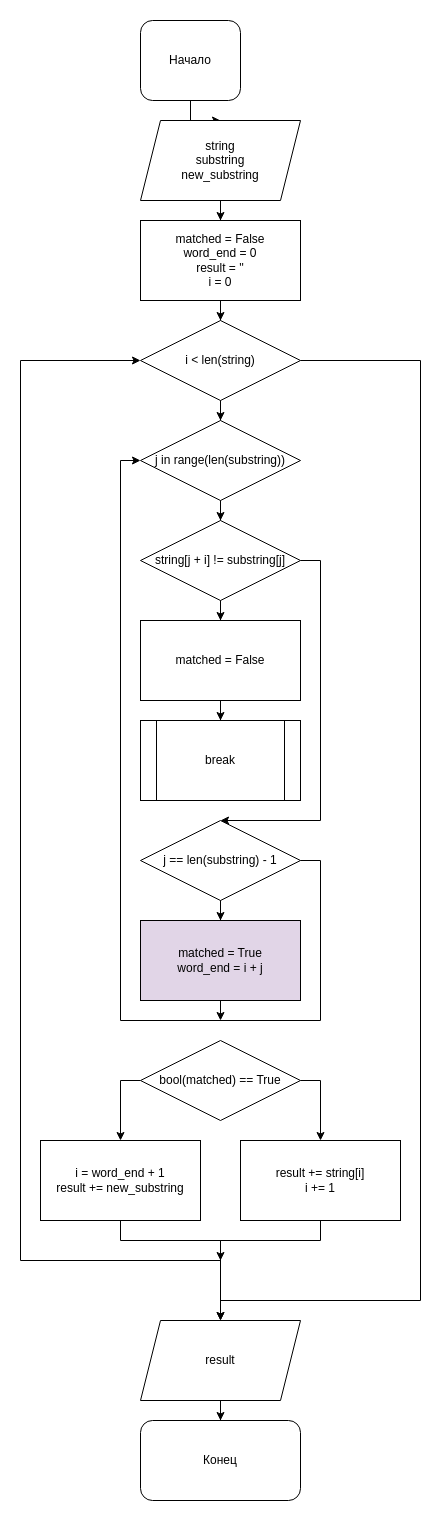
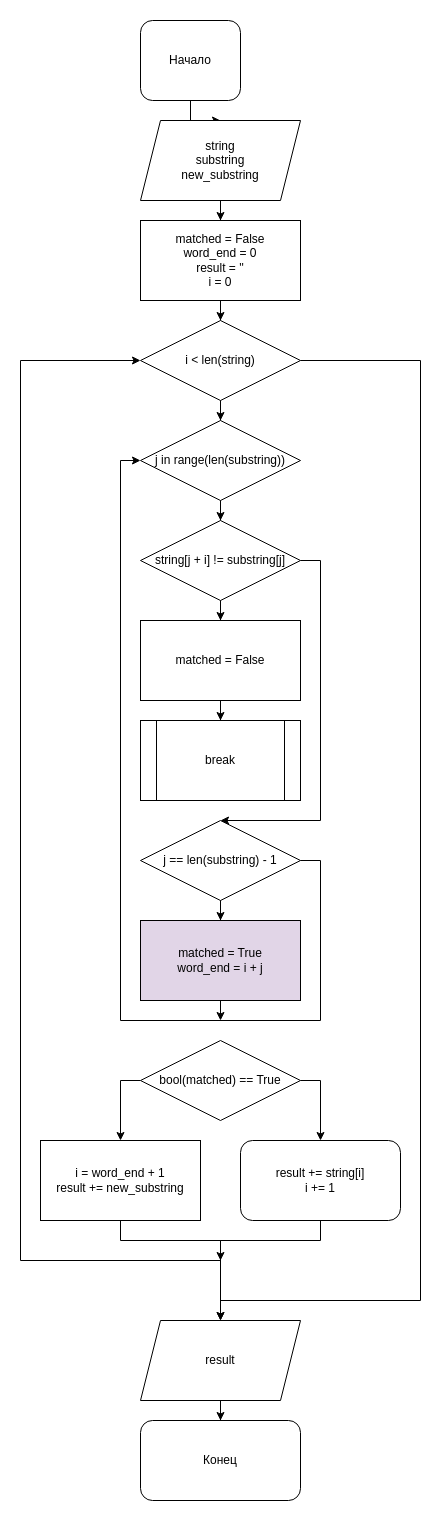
(321, 1181) -> (321, 1181)
